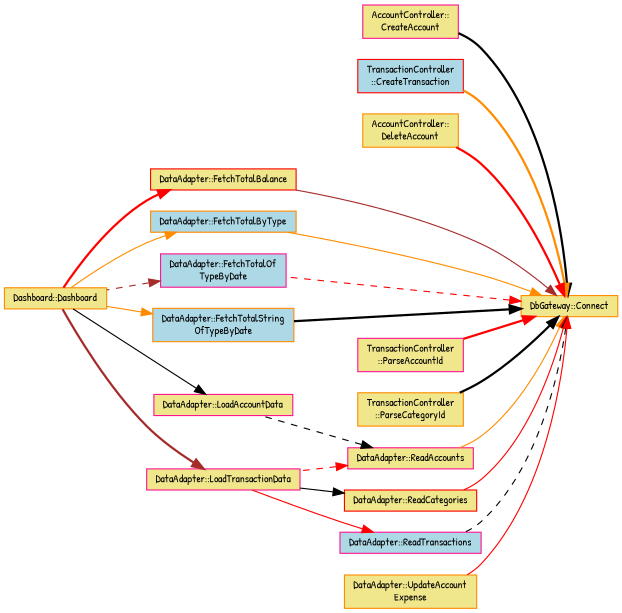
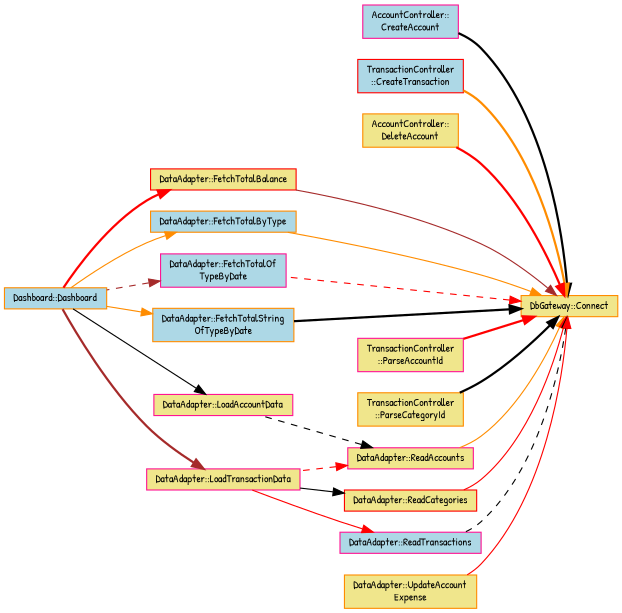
(411, 22) -> (411, 22)
(56, 298) -> (56, 298)
